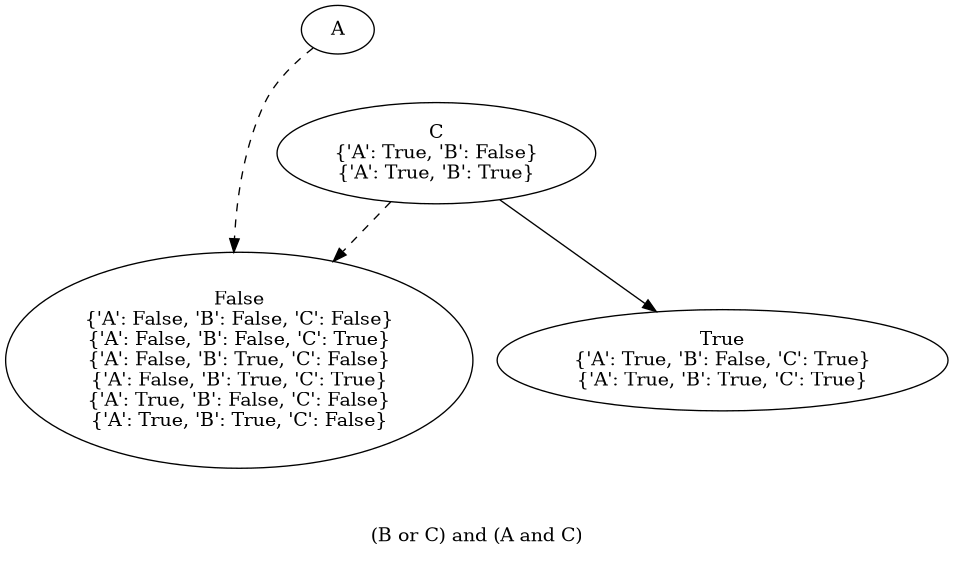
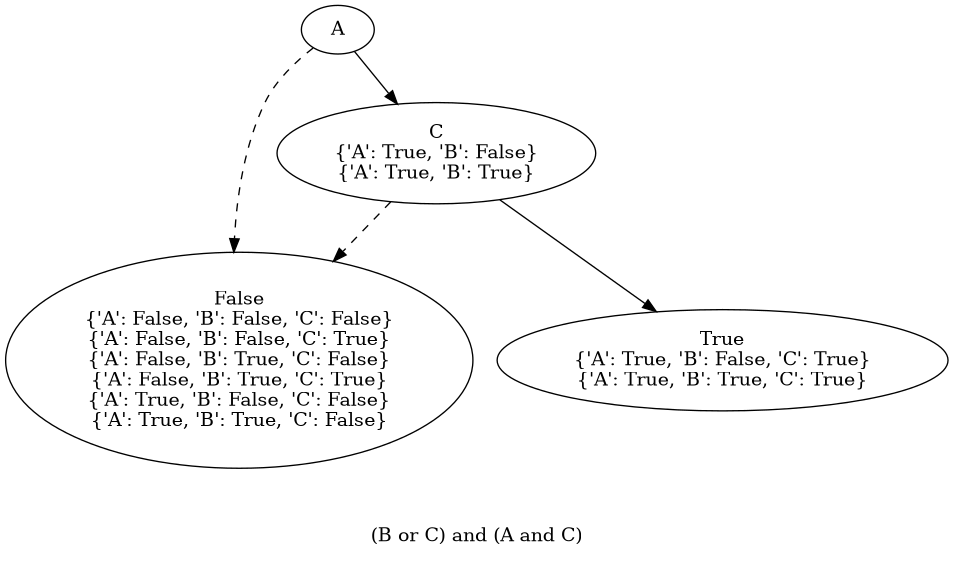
none -> (372, 72)
